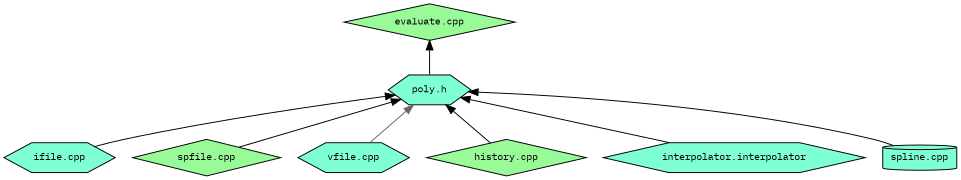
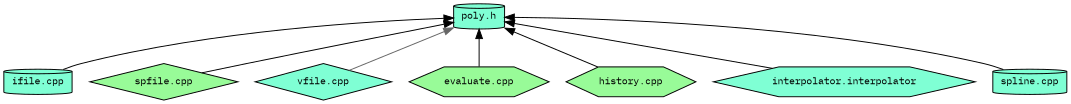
(430, 22) -> (479, 82)
(430, 62) -> (479, 53)
(430, 90) -> (479, 16)
(60, 158) -> (38, 82)
(354, 158) -> (323, 82)
(506, 158) -> (631, 82)
